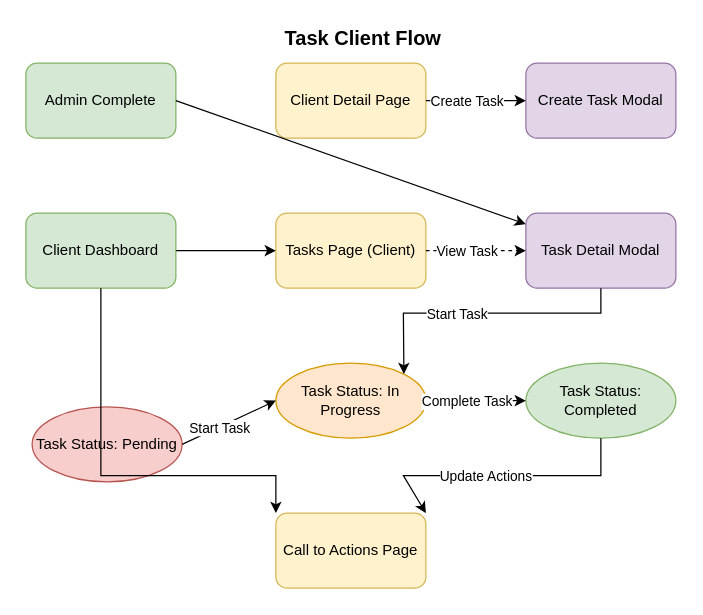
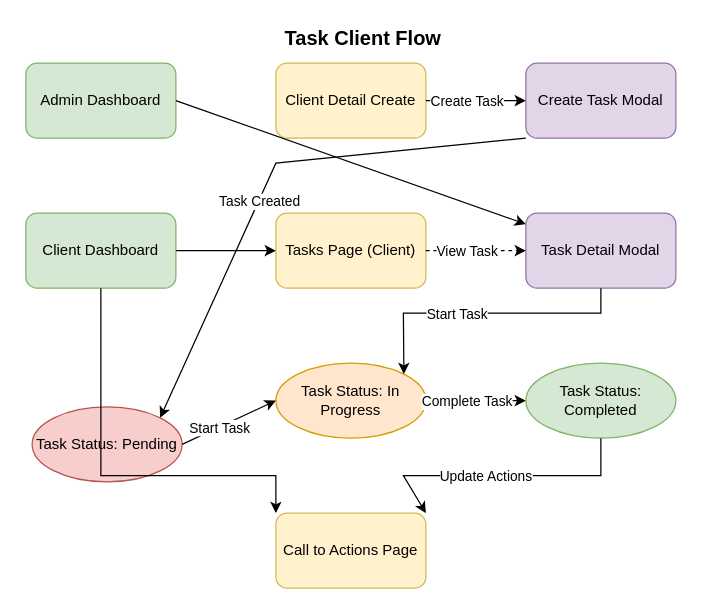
(101, 101) -> (101, 101)
(351, 101) -> (351, 101)
none -> (231, 261)
